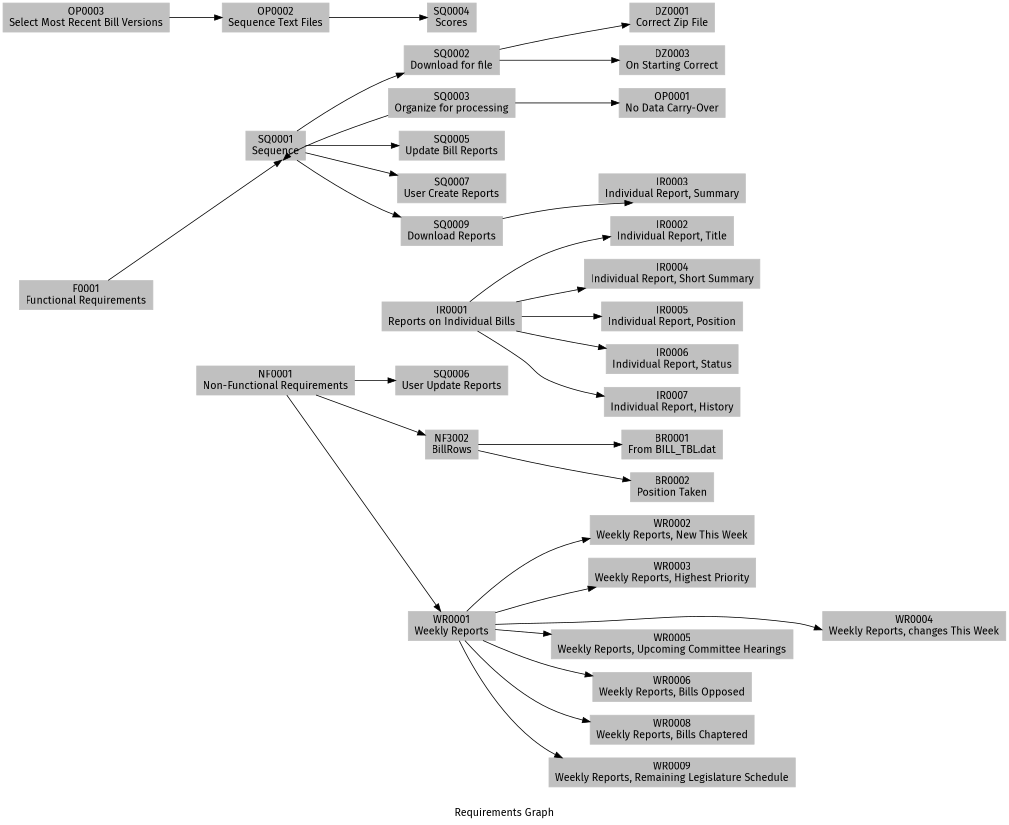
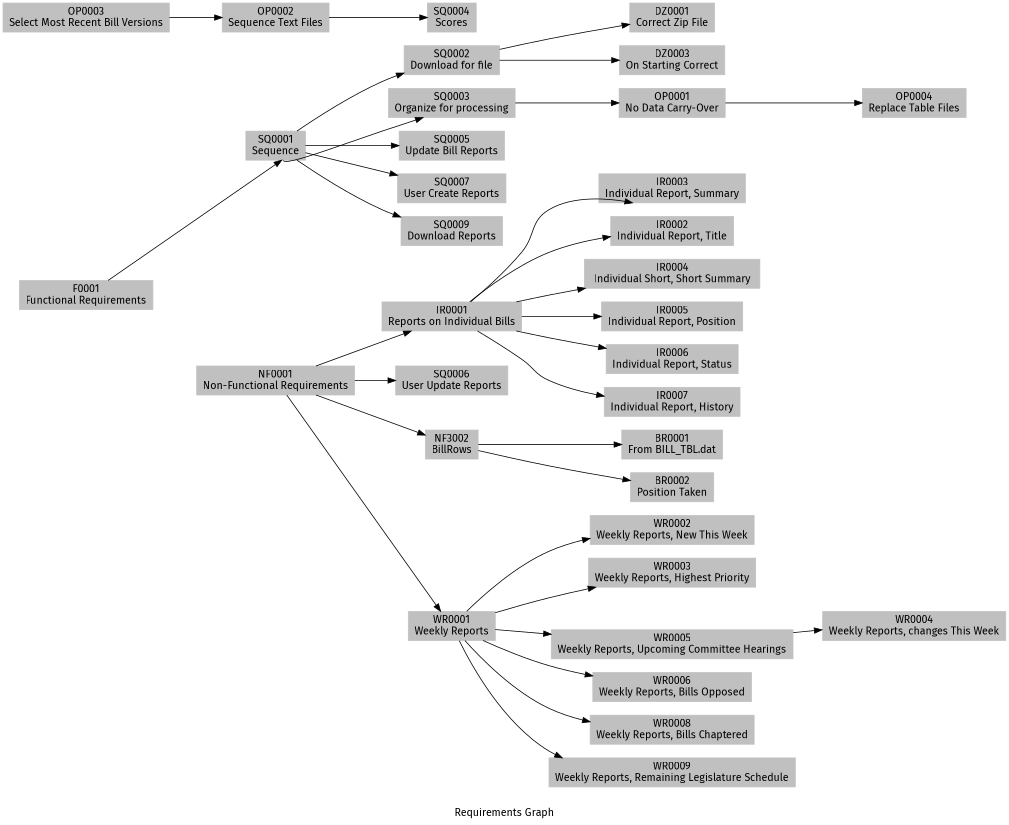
none -> (914, 103)
(338, 133) -> (356, 140)
(563, 208) -> (535, 226)
(672, 274) -> (672, 274)
none -> (360, 350)
(655, 618) -> (804, 632)
